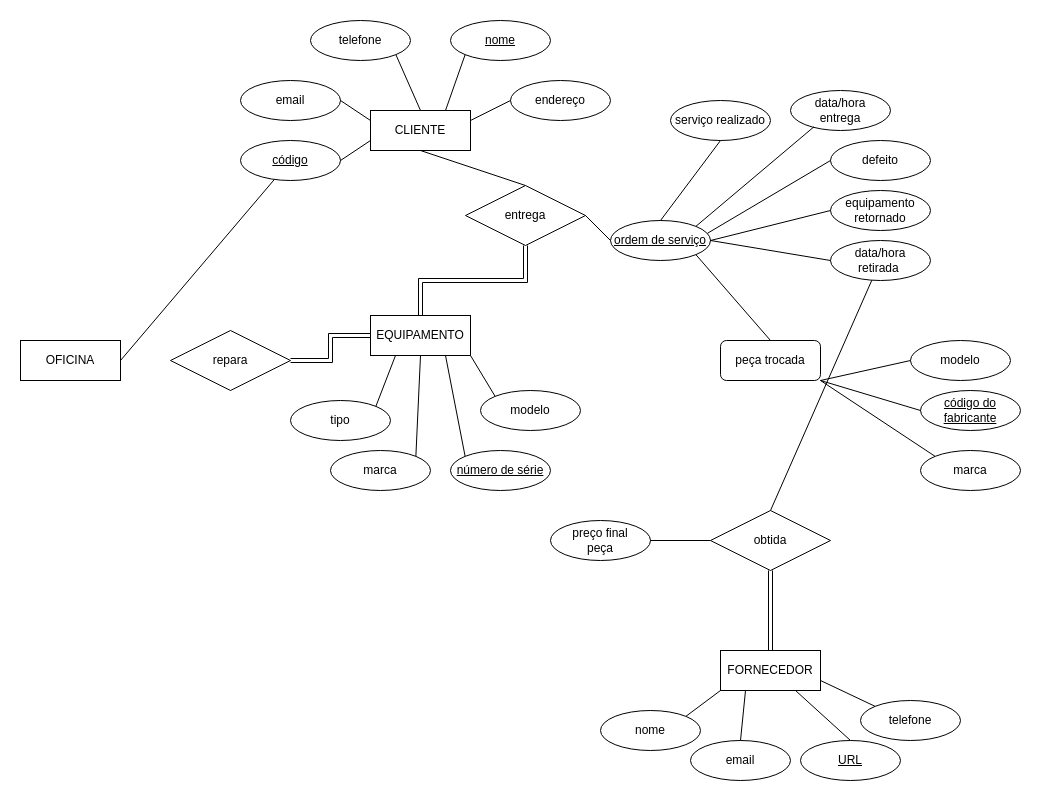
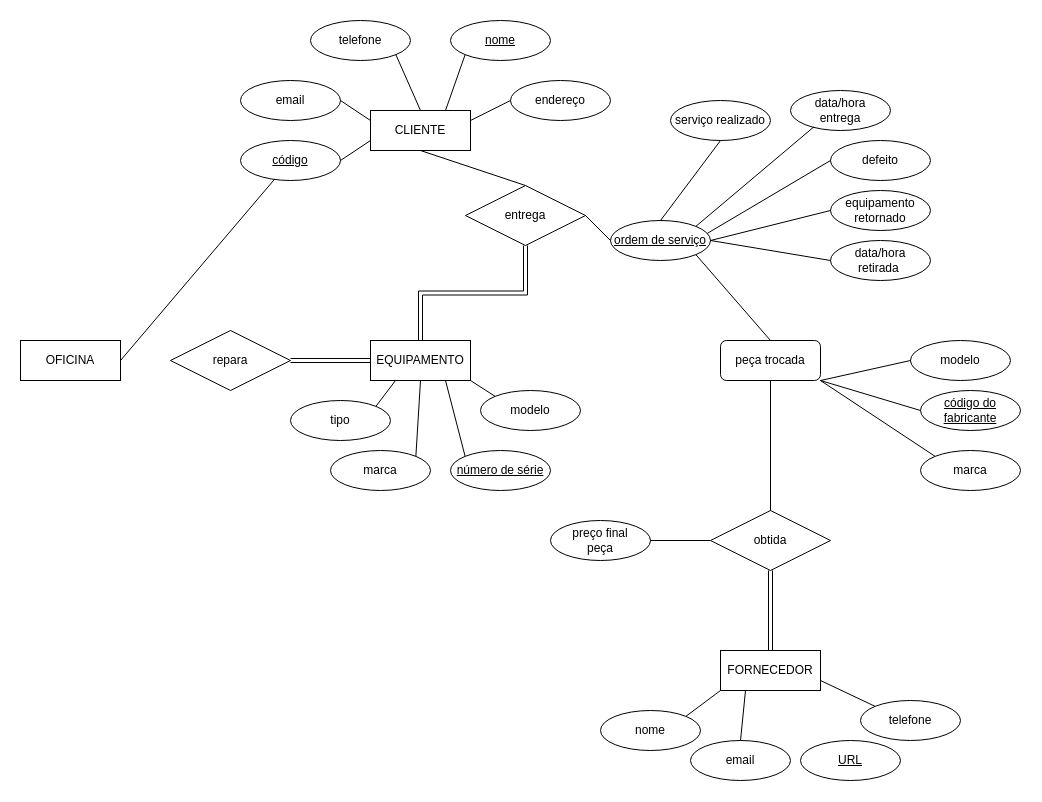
(421, 336) -> (421, 361)
(821, 396) -> (771, 446)
(823, 716) -> none
